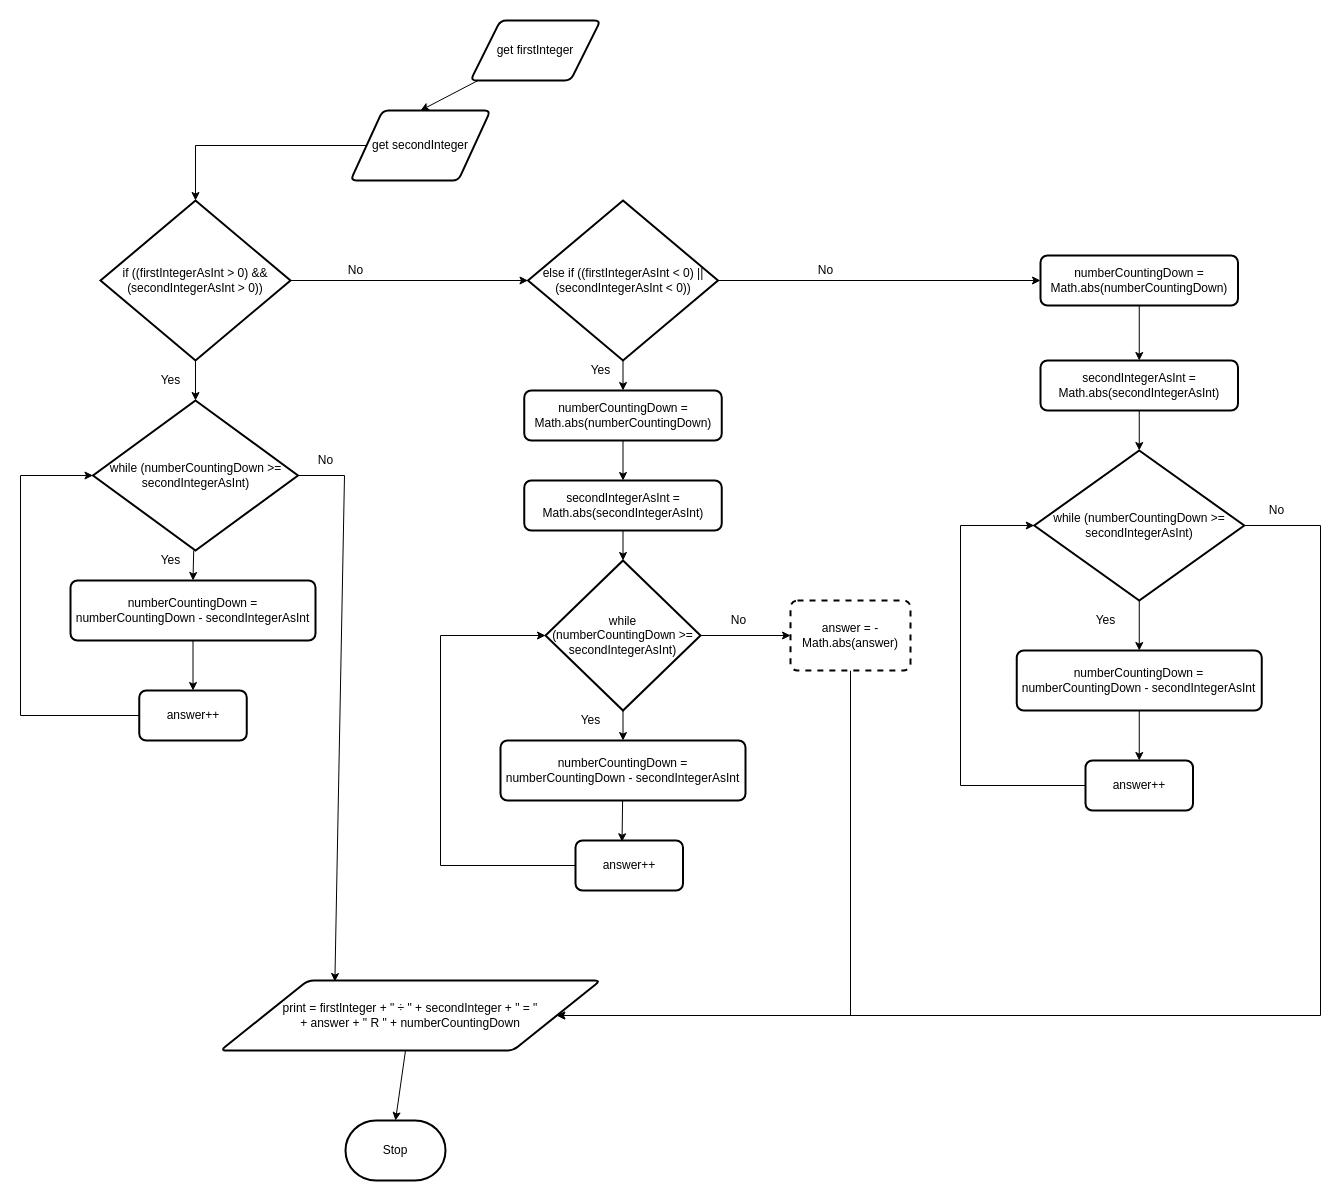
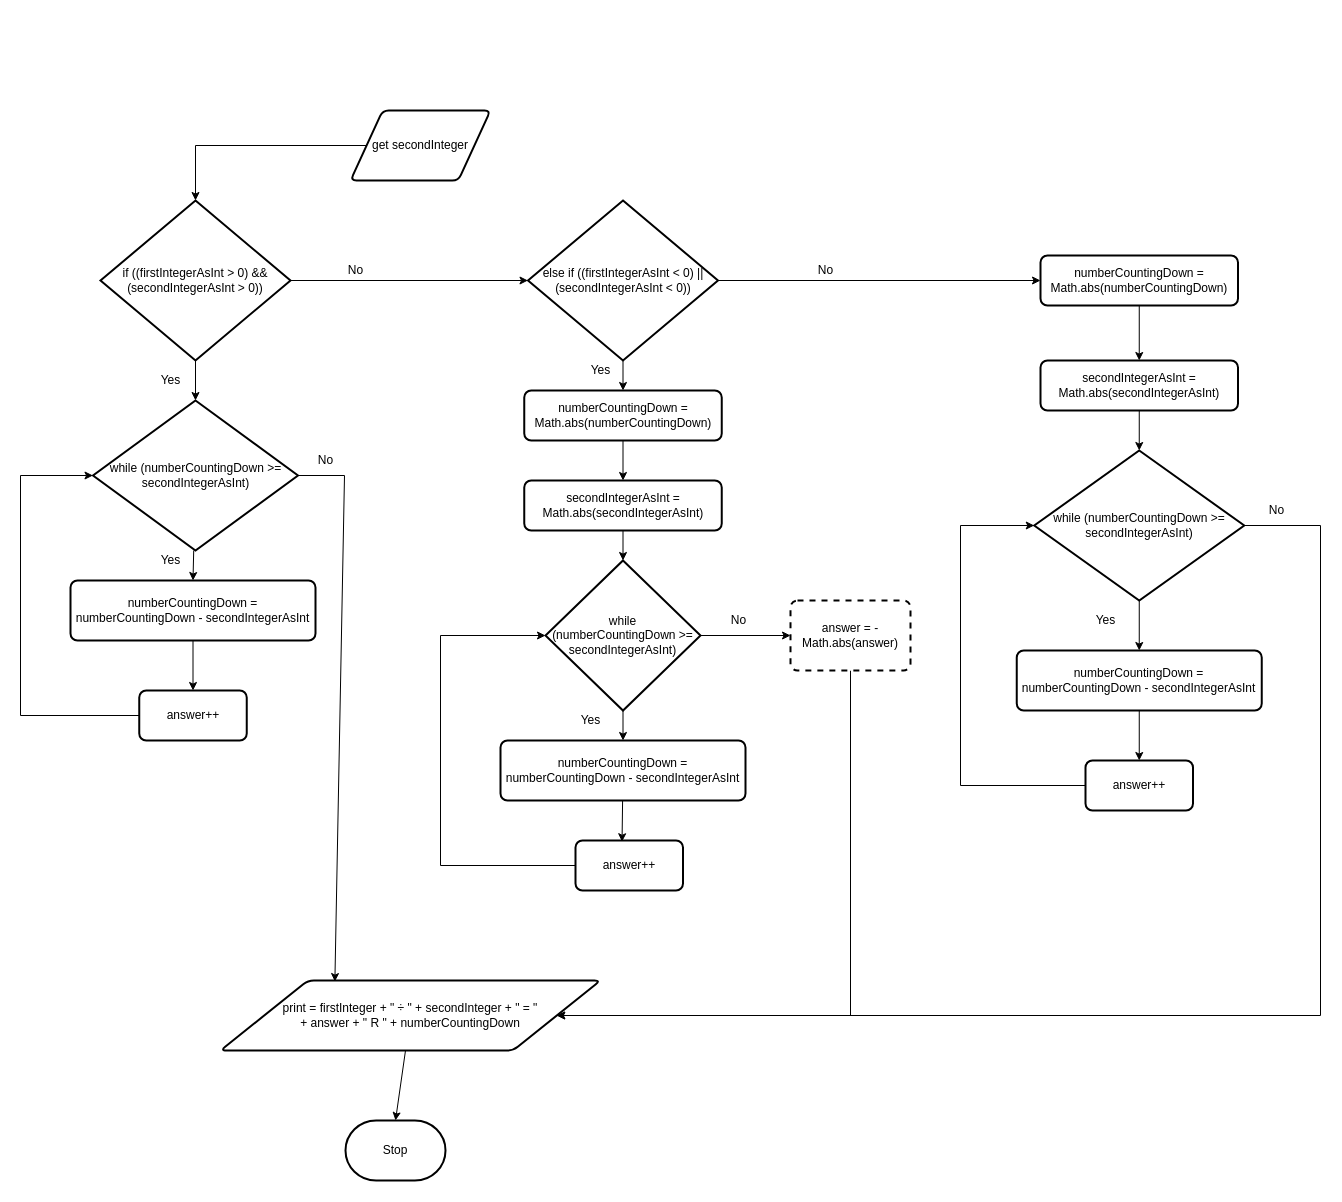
(536, 51) -> none
(452, 94) -> none
